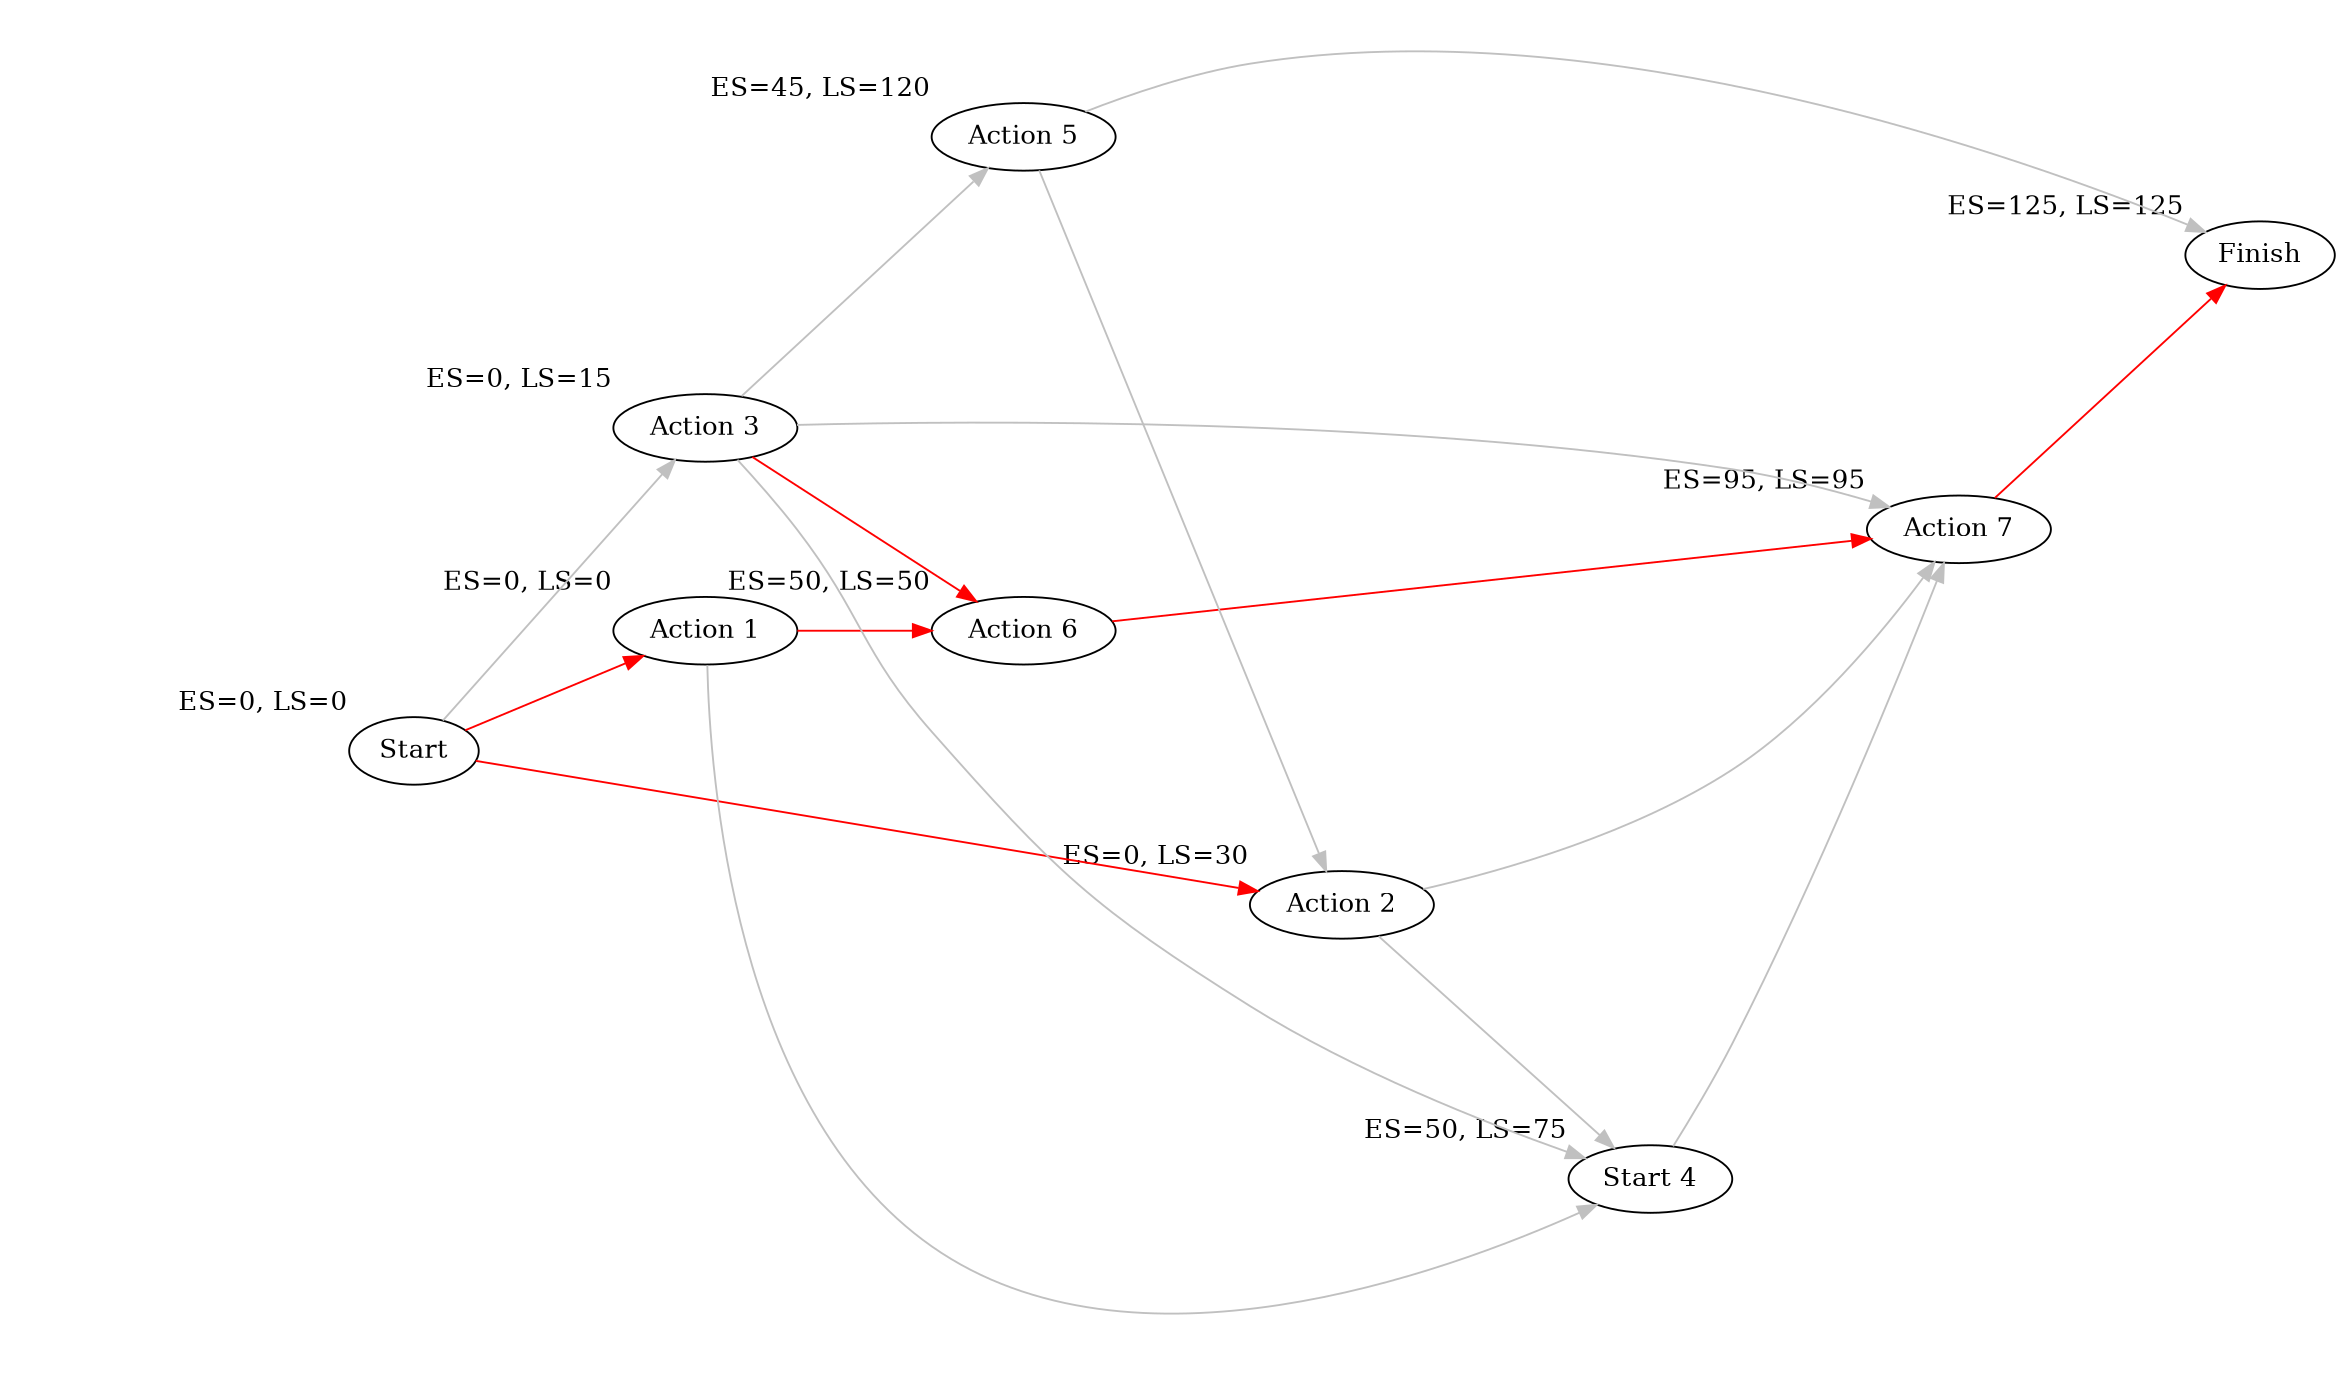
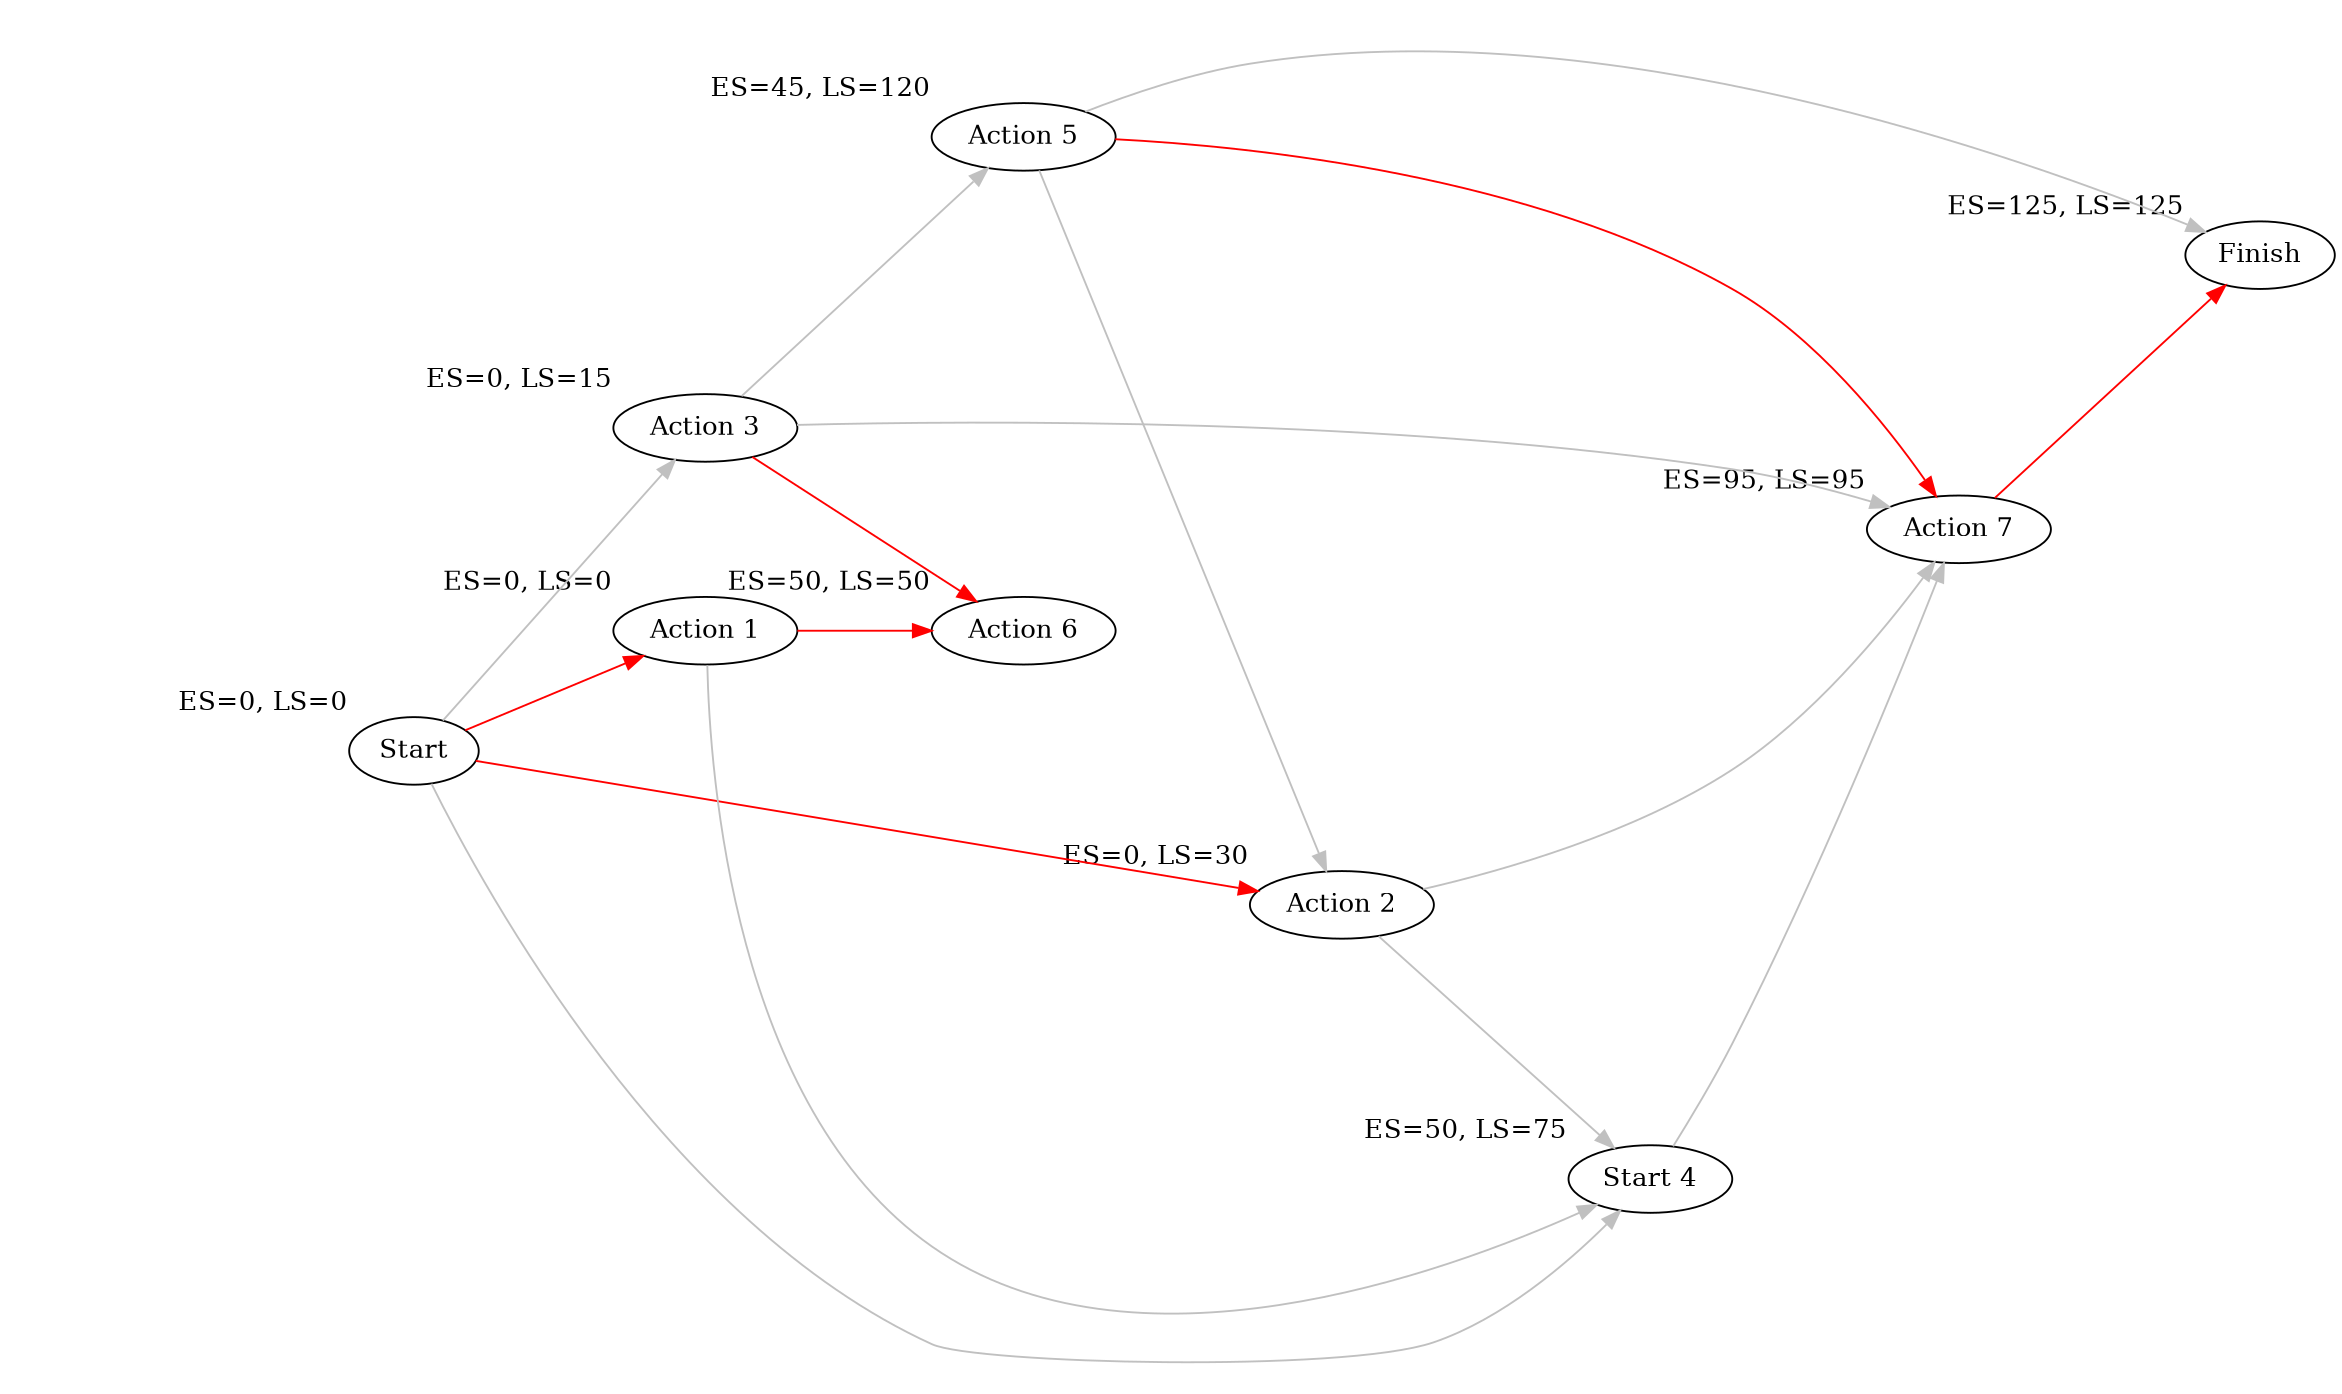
(1482, 581) -> (1564, 217)
(1083, 889) -> (911, 1332)
